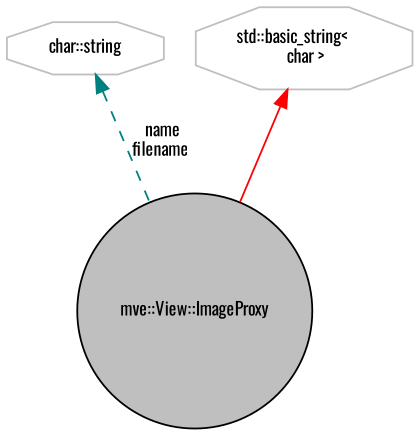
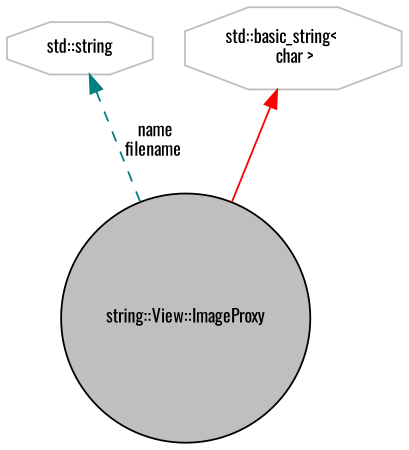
(85, 48) -> (80, 48)
(195, 311) -> (186, 318)
